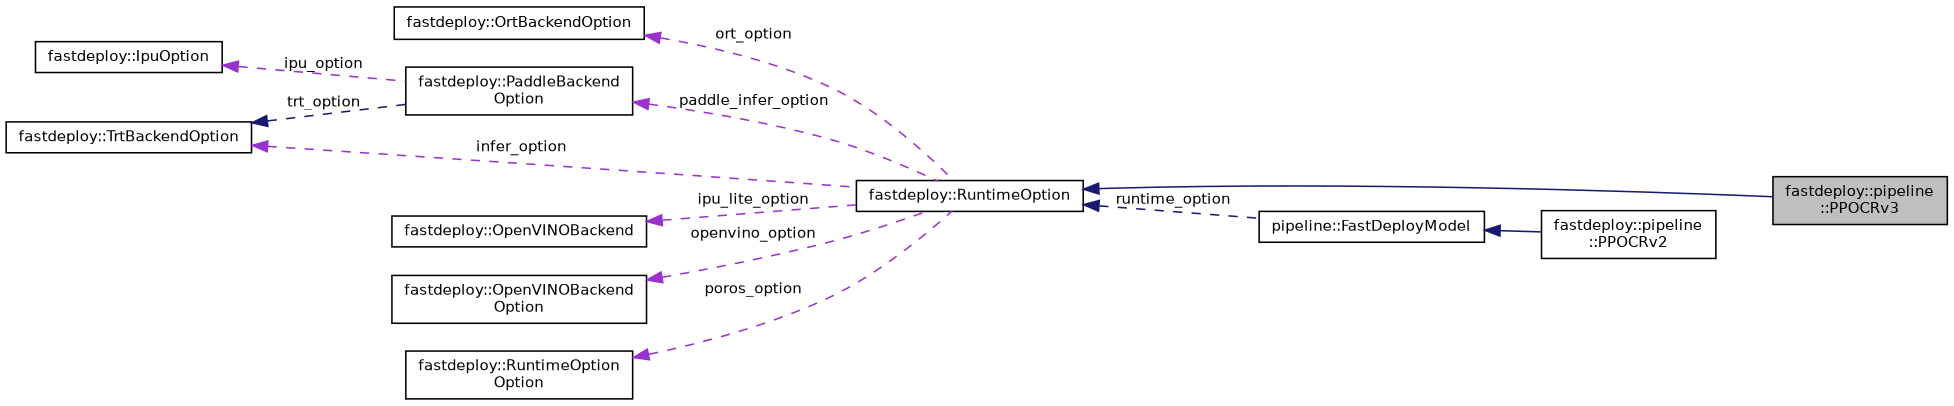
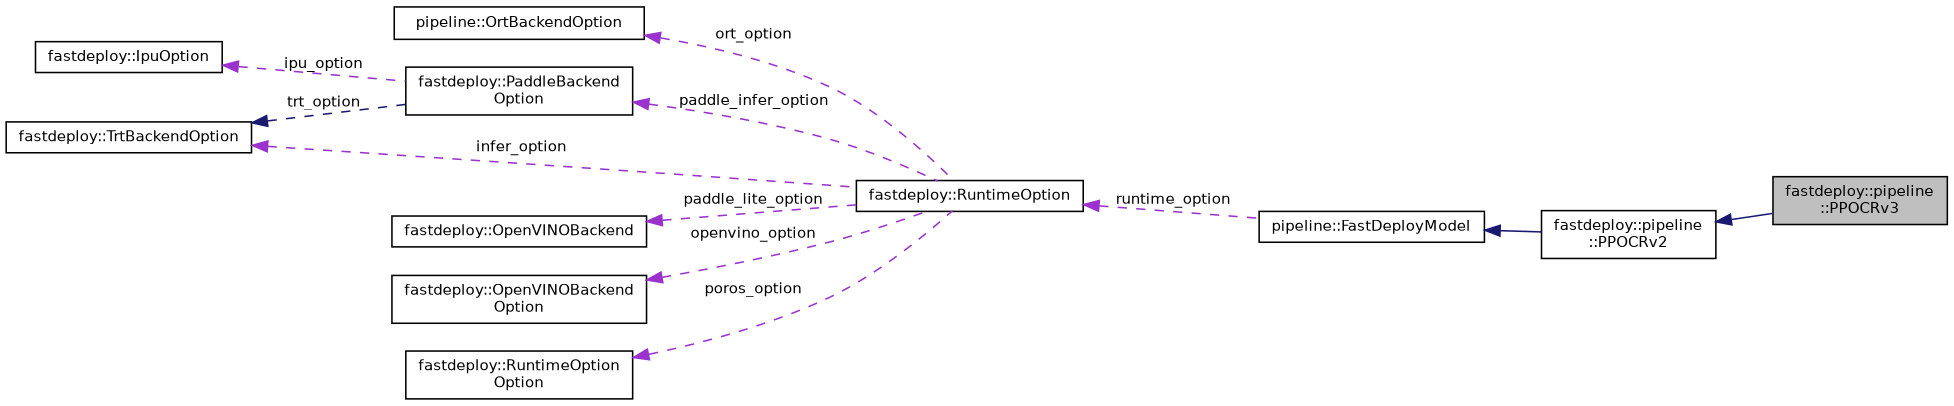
(519, 23) -> (519, 23)
(1436, 187) -> (1752, 216)
(751, 200) -> (751, 200)
(1179, 212) -> (1179, 212)
